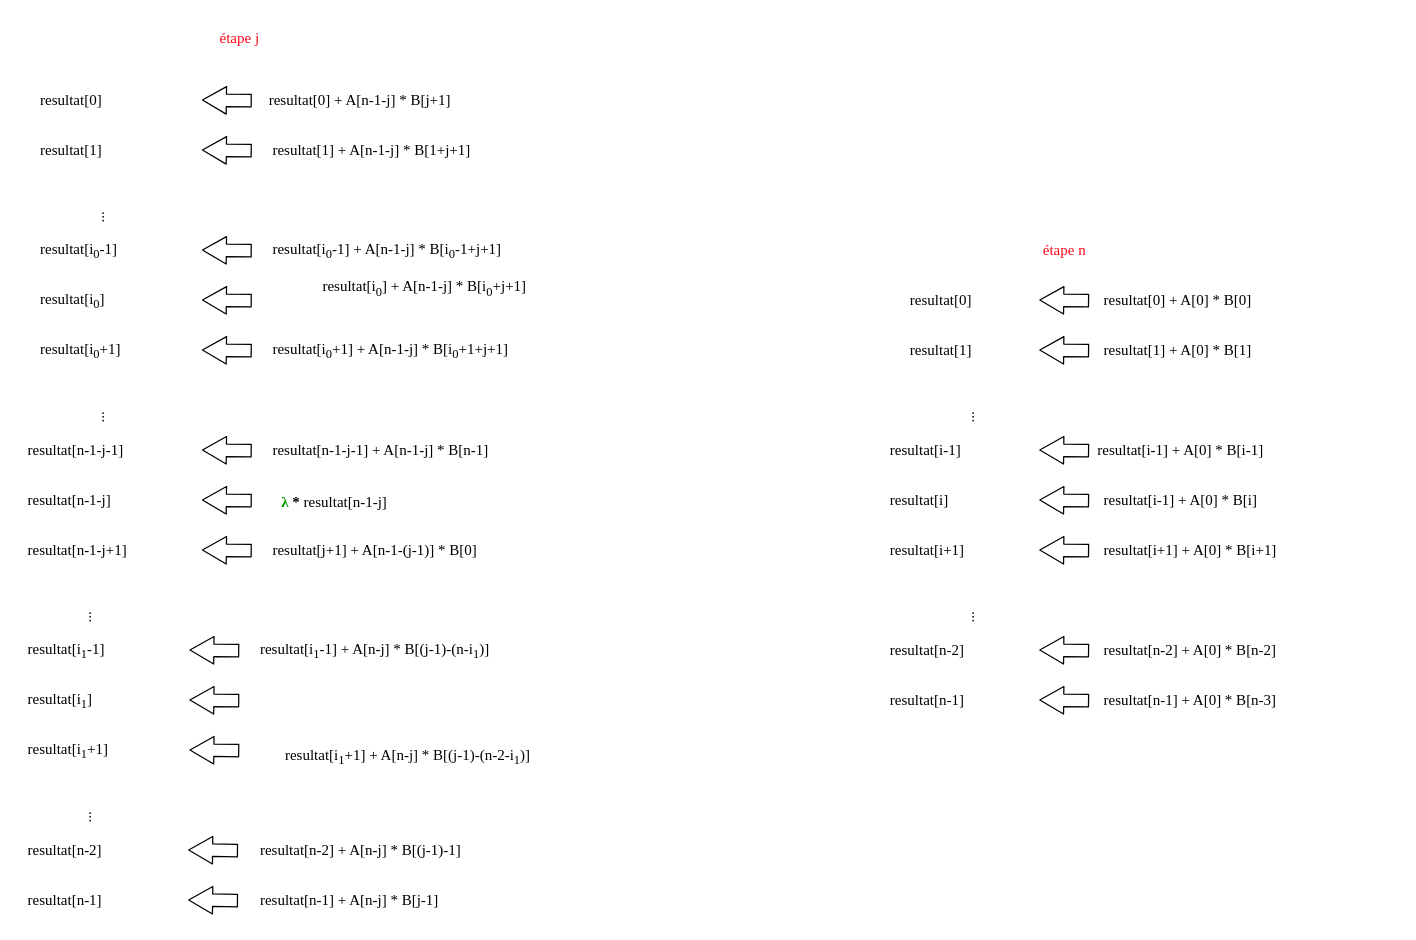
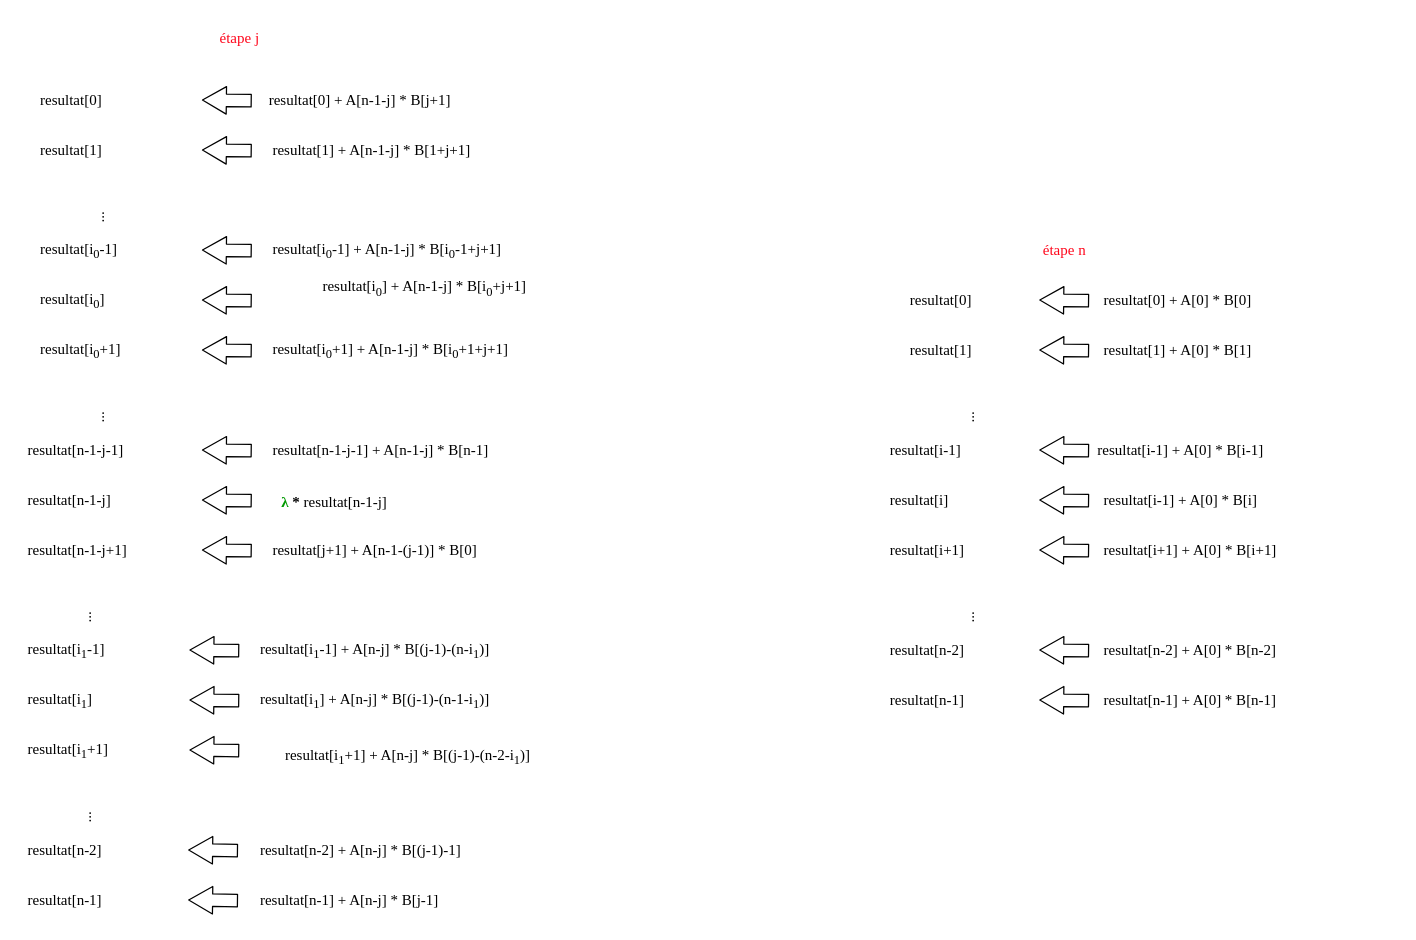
none -> (452, 701)
(1216, 701) -> (1216, 701)
